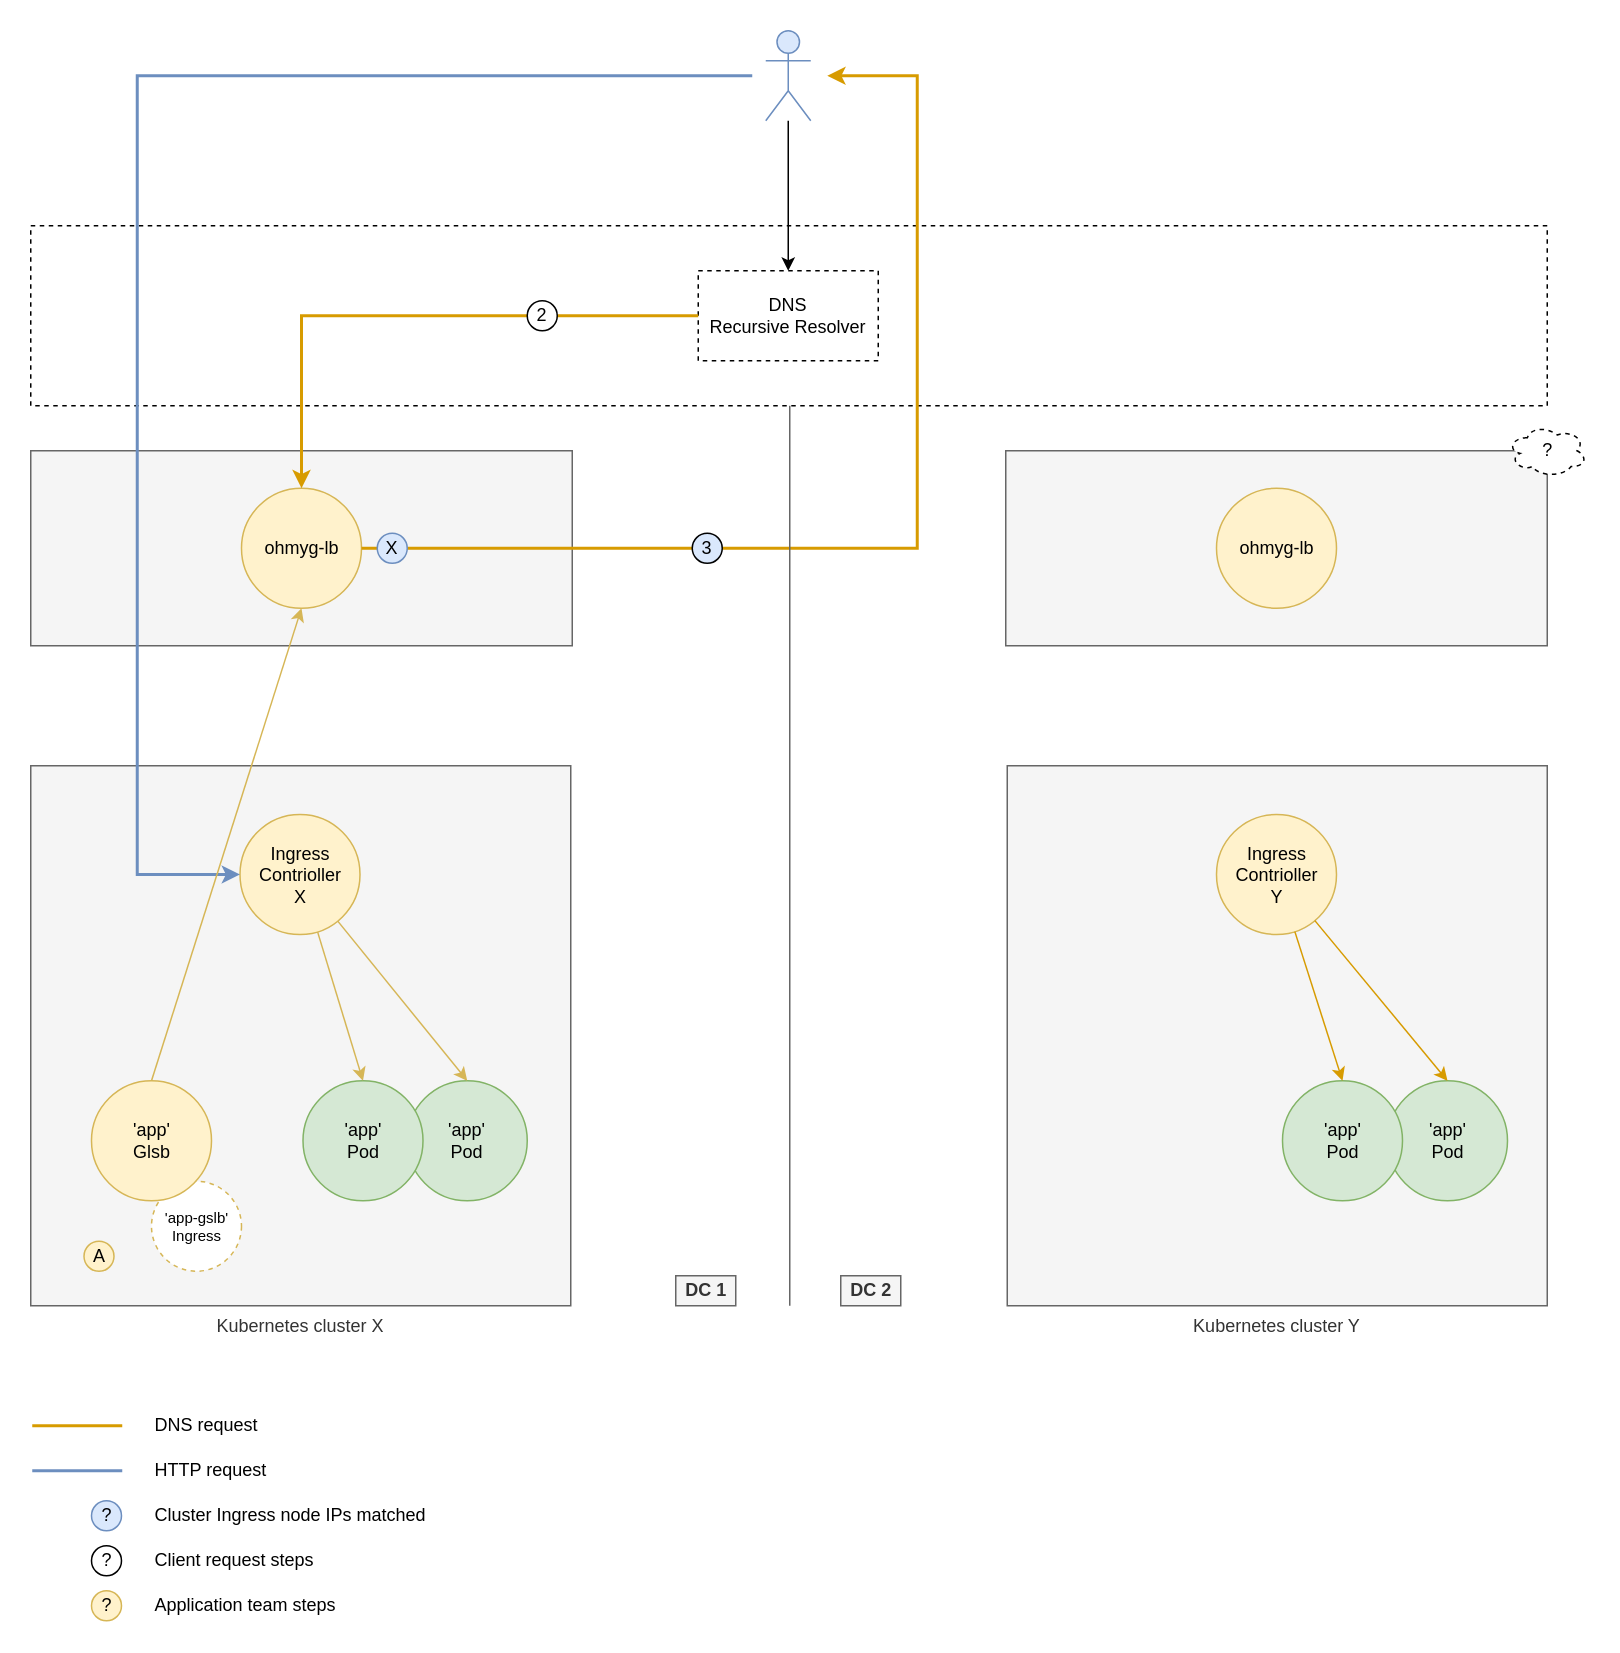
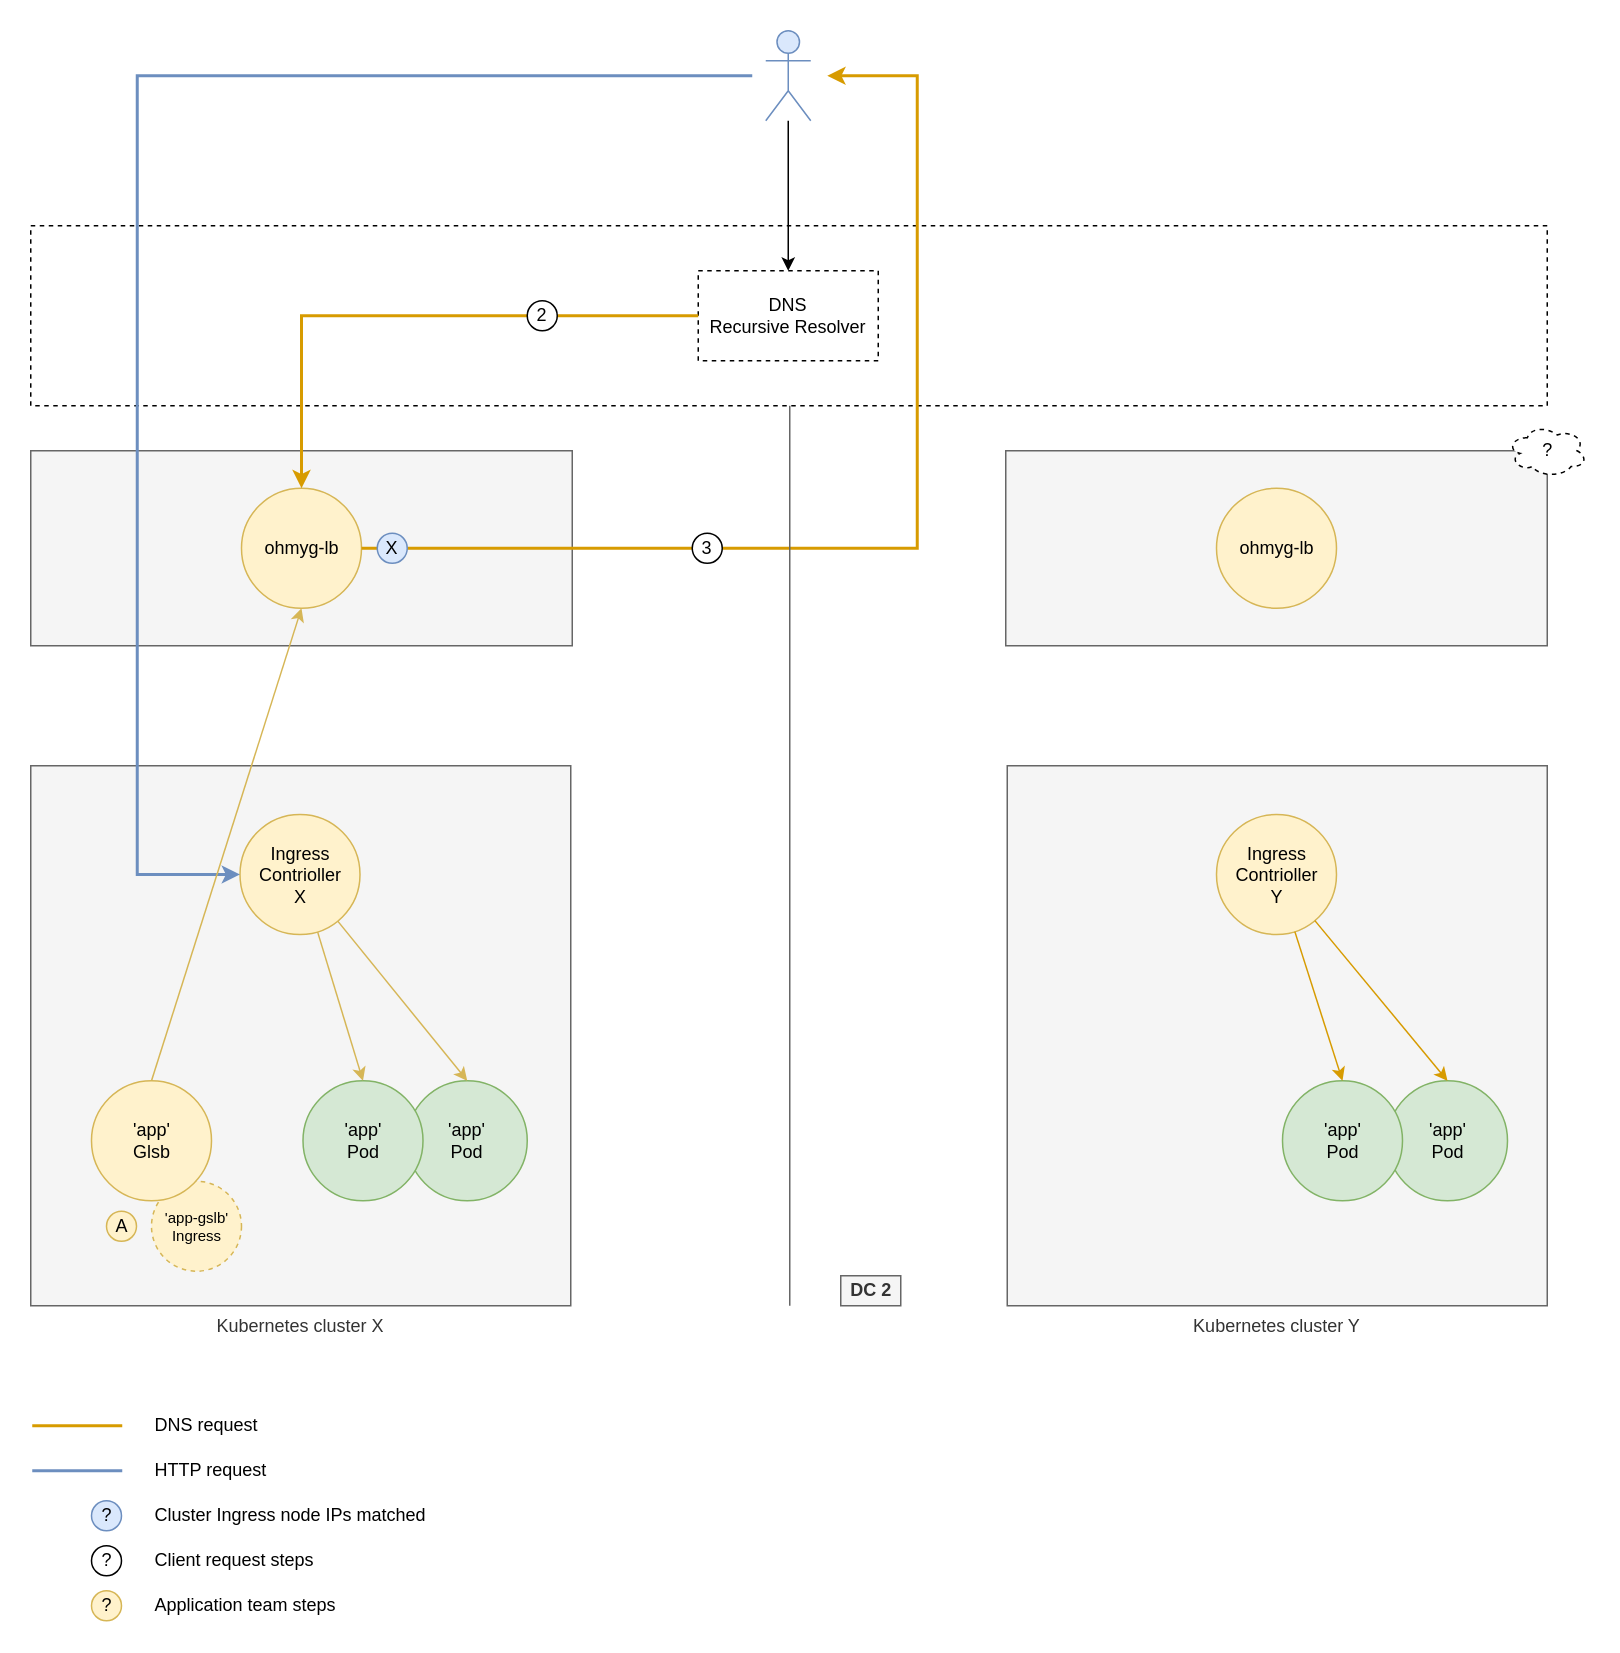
(707, 548) -> (707, 548)
(197, 1226) -> (197, 1226)
(99, 1256) -> (122, 1226)
(706, 1291) -> none
